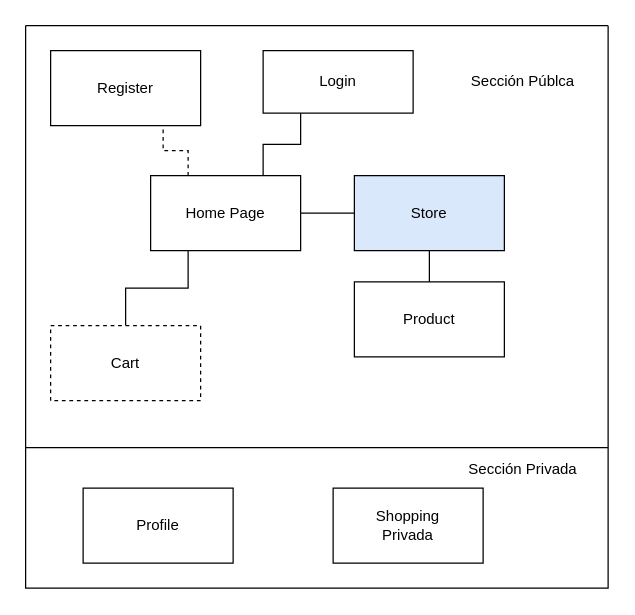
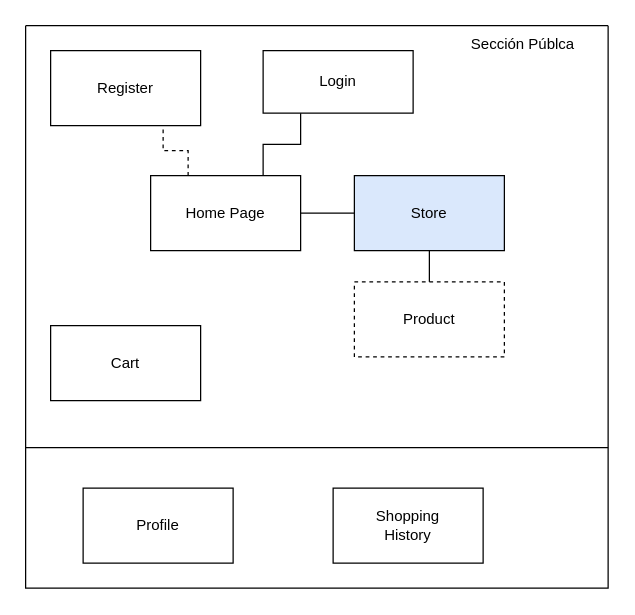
(523, 82) -> (523, 44)
(157, 288) -> none
(429, 319) -> (429, 319)
(126, 363) -> (126, 363)
(523, 469) -> none
(408, 526) -> (408, 526)
